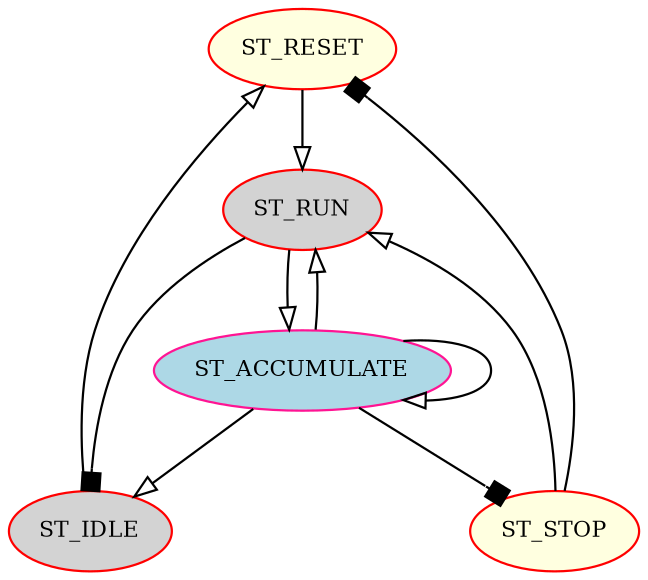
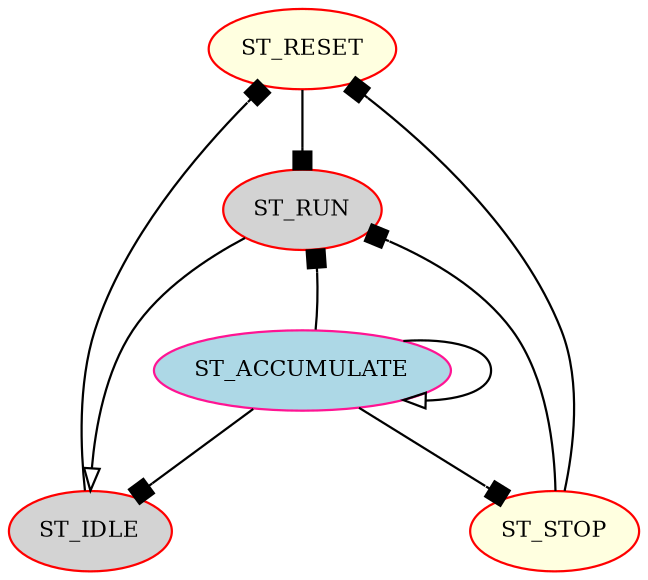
(302, 119) -> (302, 119)
(117, 277) -> (117, 277)
(288, 279) -> none
(317, 301) -> (317, 301)
(133, 330) -> (133, 330)
(516, 337) -> (516, 337)
(203, 446) -> (203, 446)
